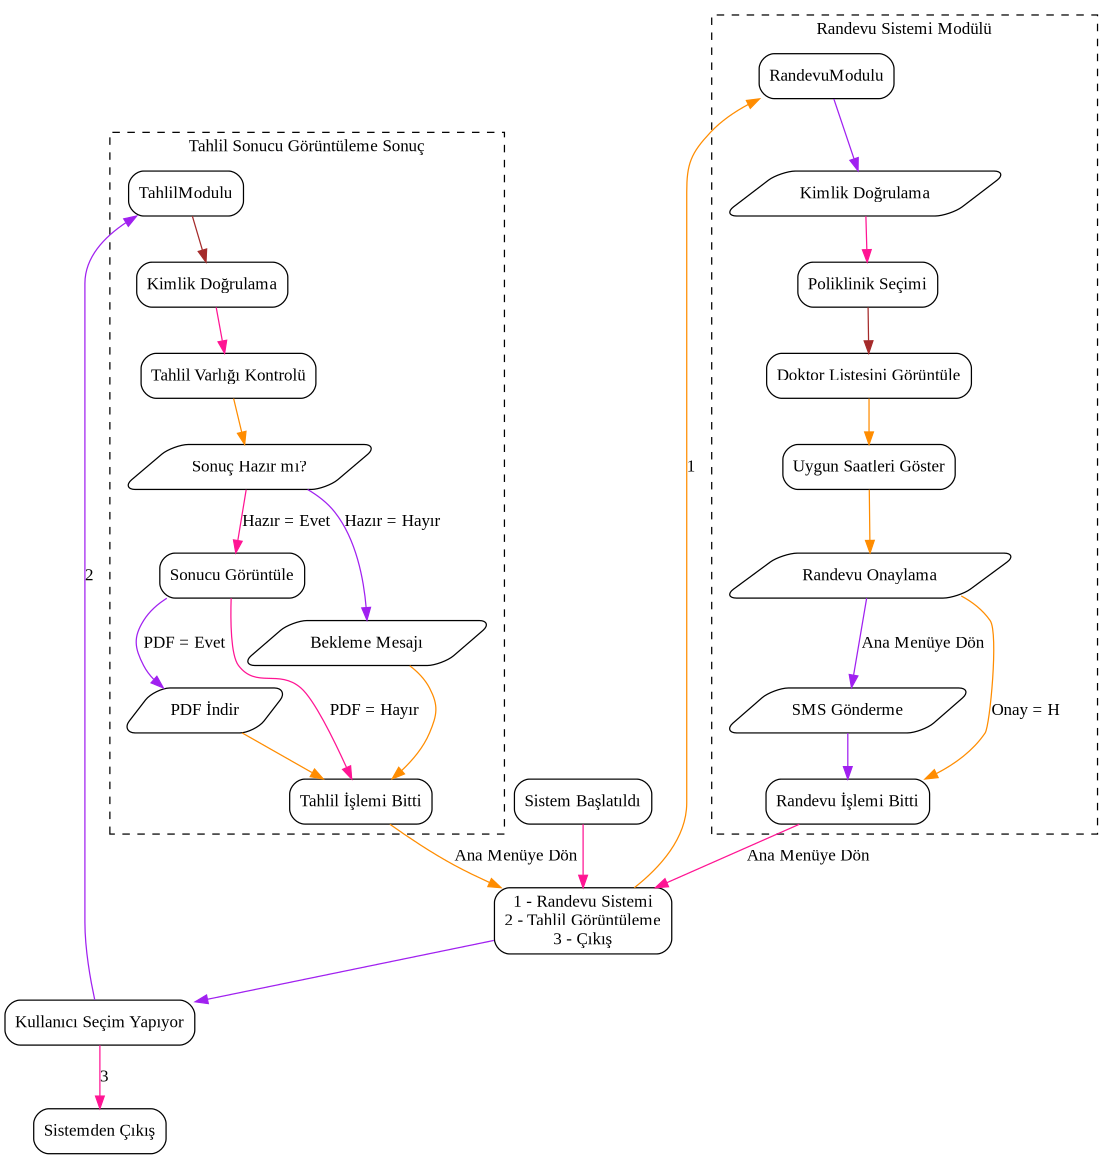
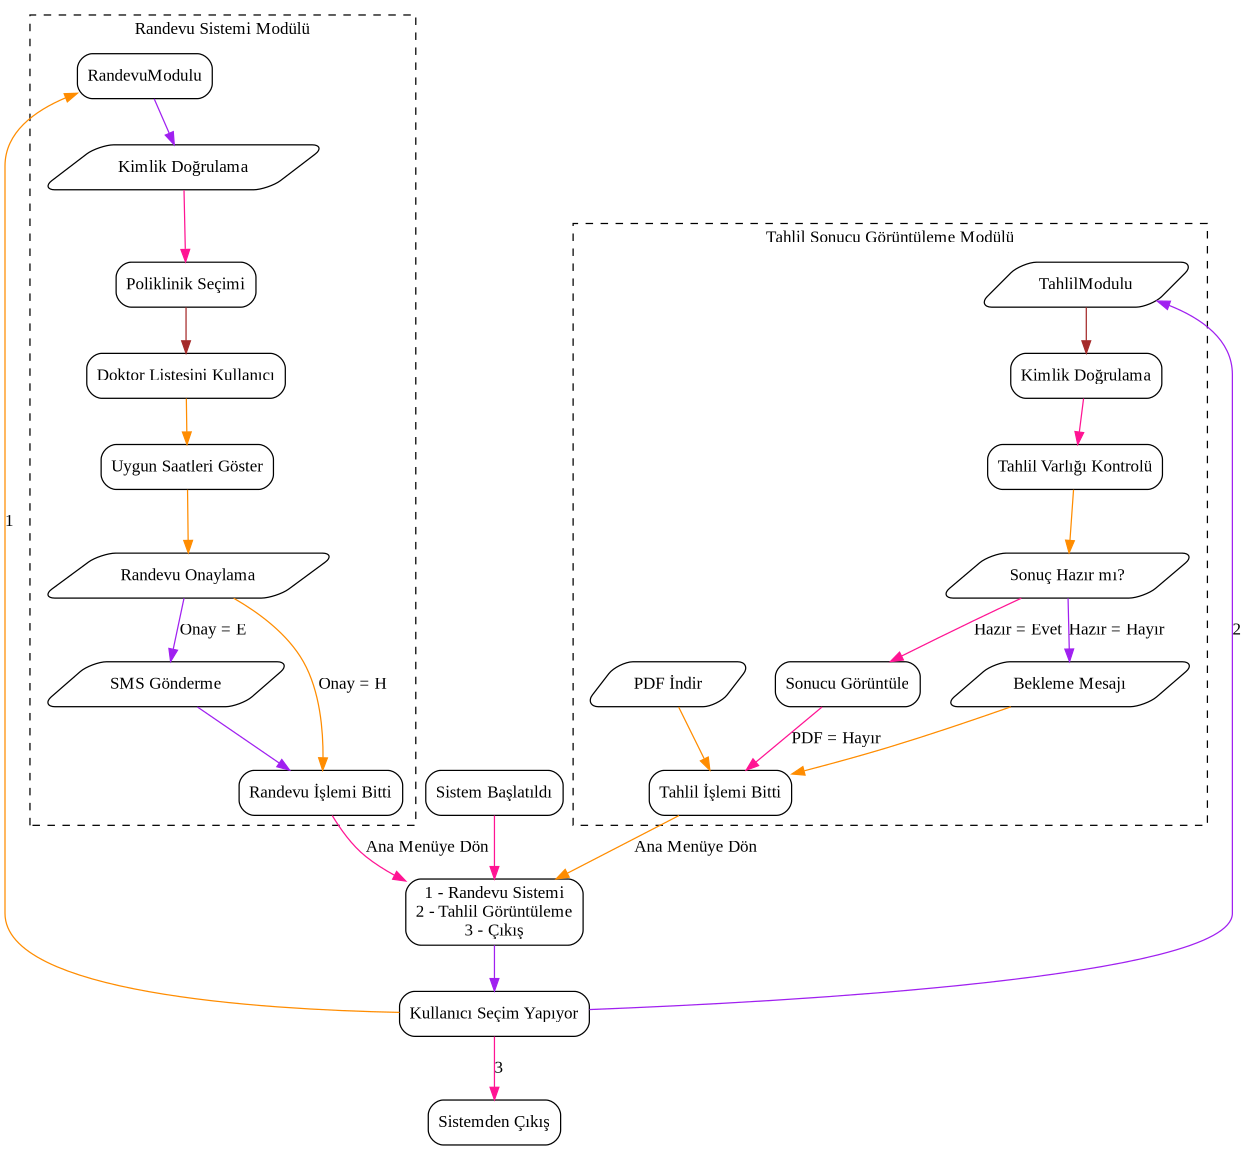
(307, 147) -> (890, 238)
(186, 194) -> (1086, 285)
(869, 376) -> (186, 376)
(687, 492) -> (5, 704)
(137, 635) -> none
(923, 643) -> (214, 630)
